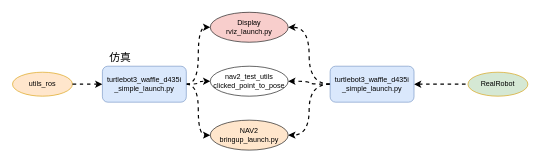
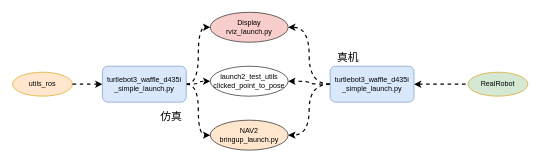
(120, 57) -> (171, 117)
none -> (348, 57)
(249, 81) -> (249, 81)
